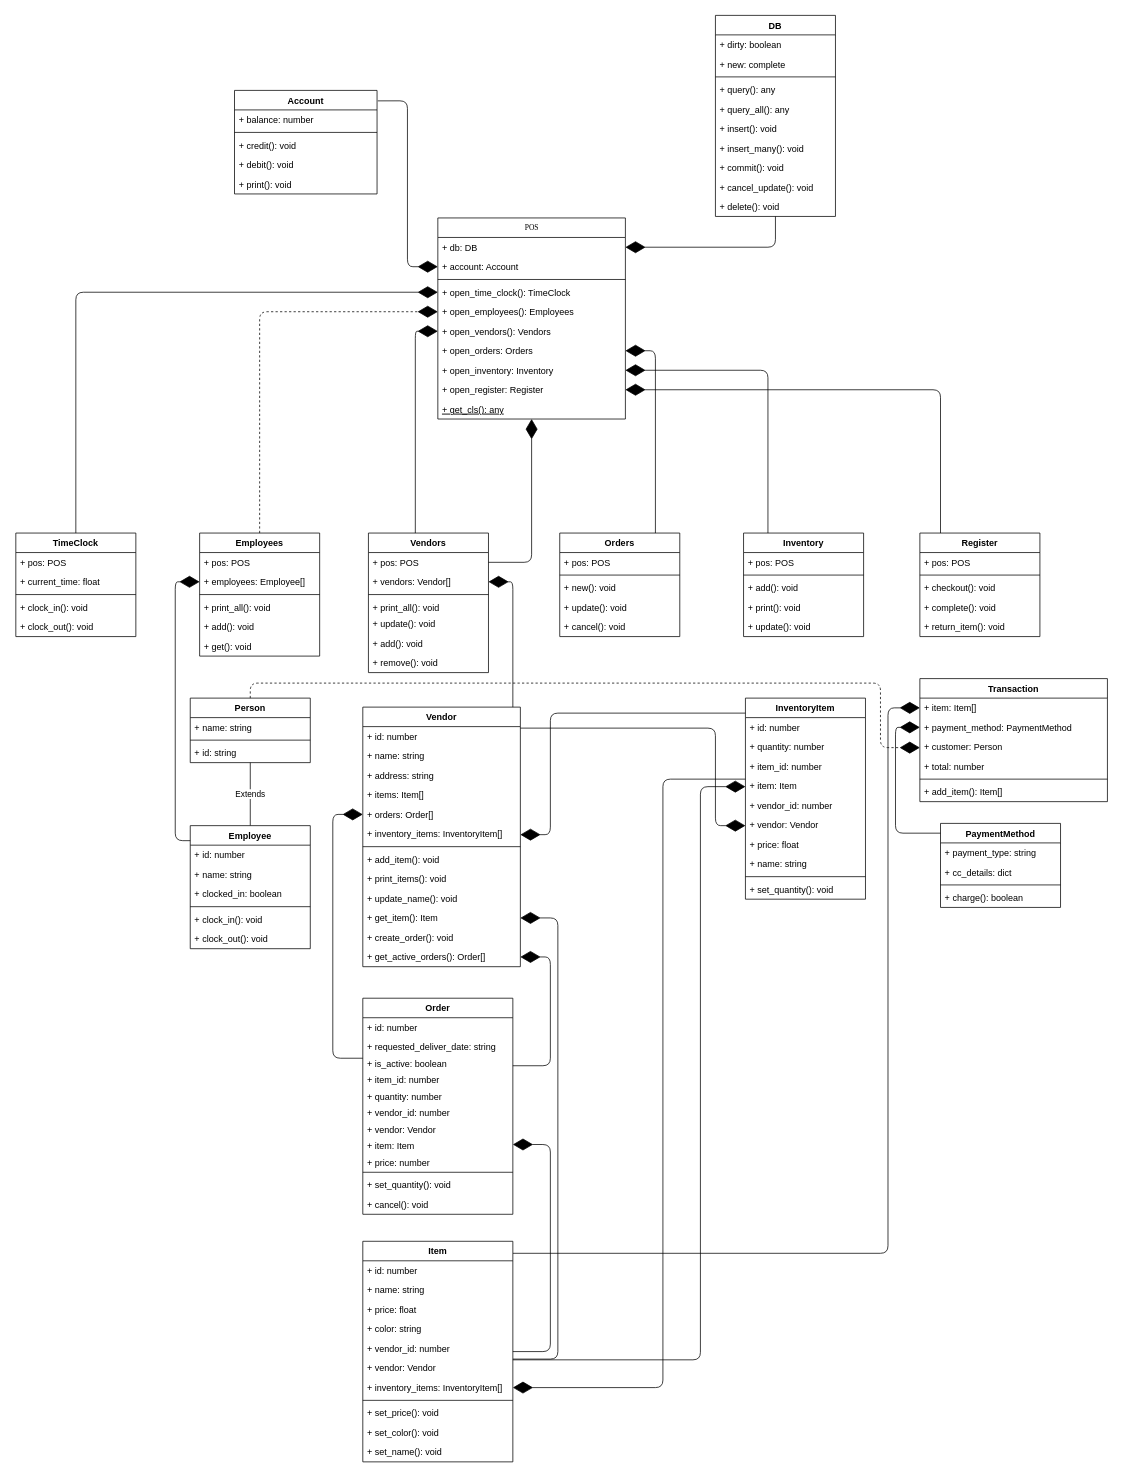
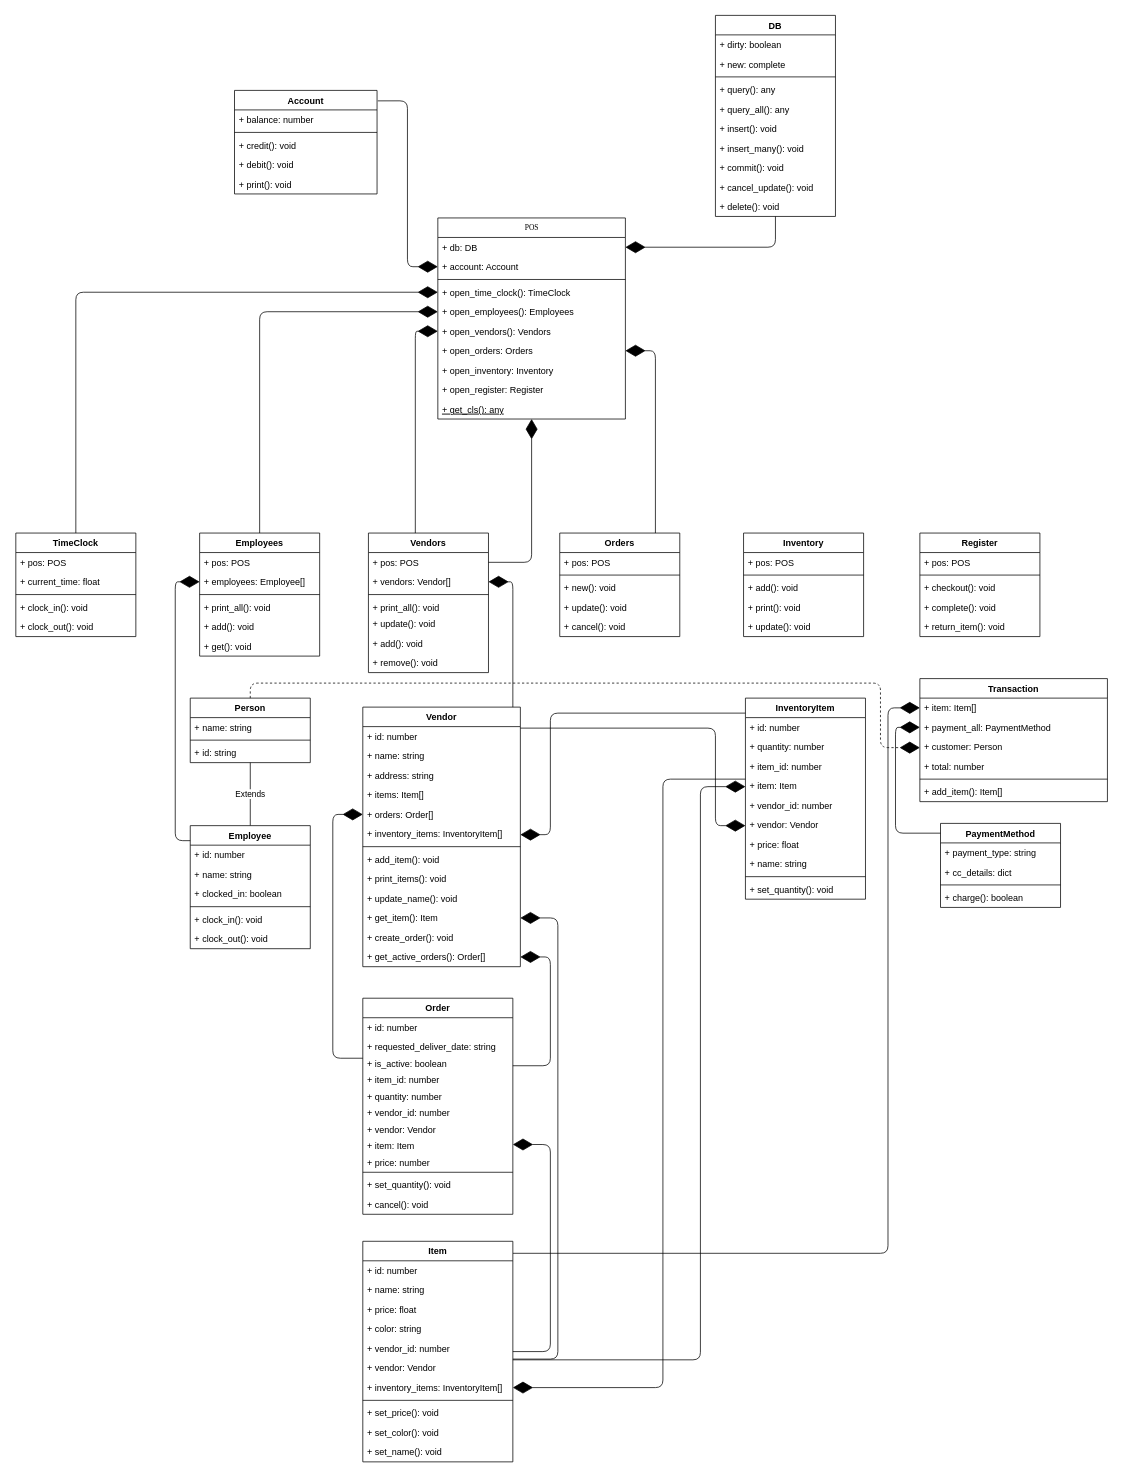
(260, 345) -> (260, 345)
(708, 370) -> none
(862, 390) -> none
(998, 728) -> (988, 728)
